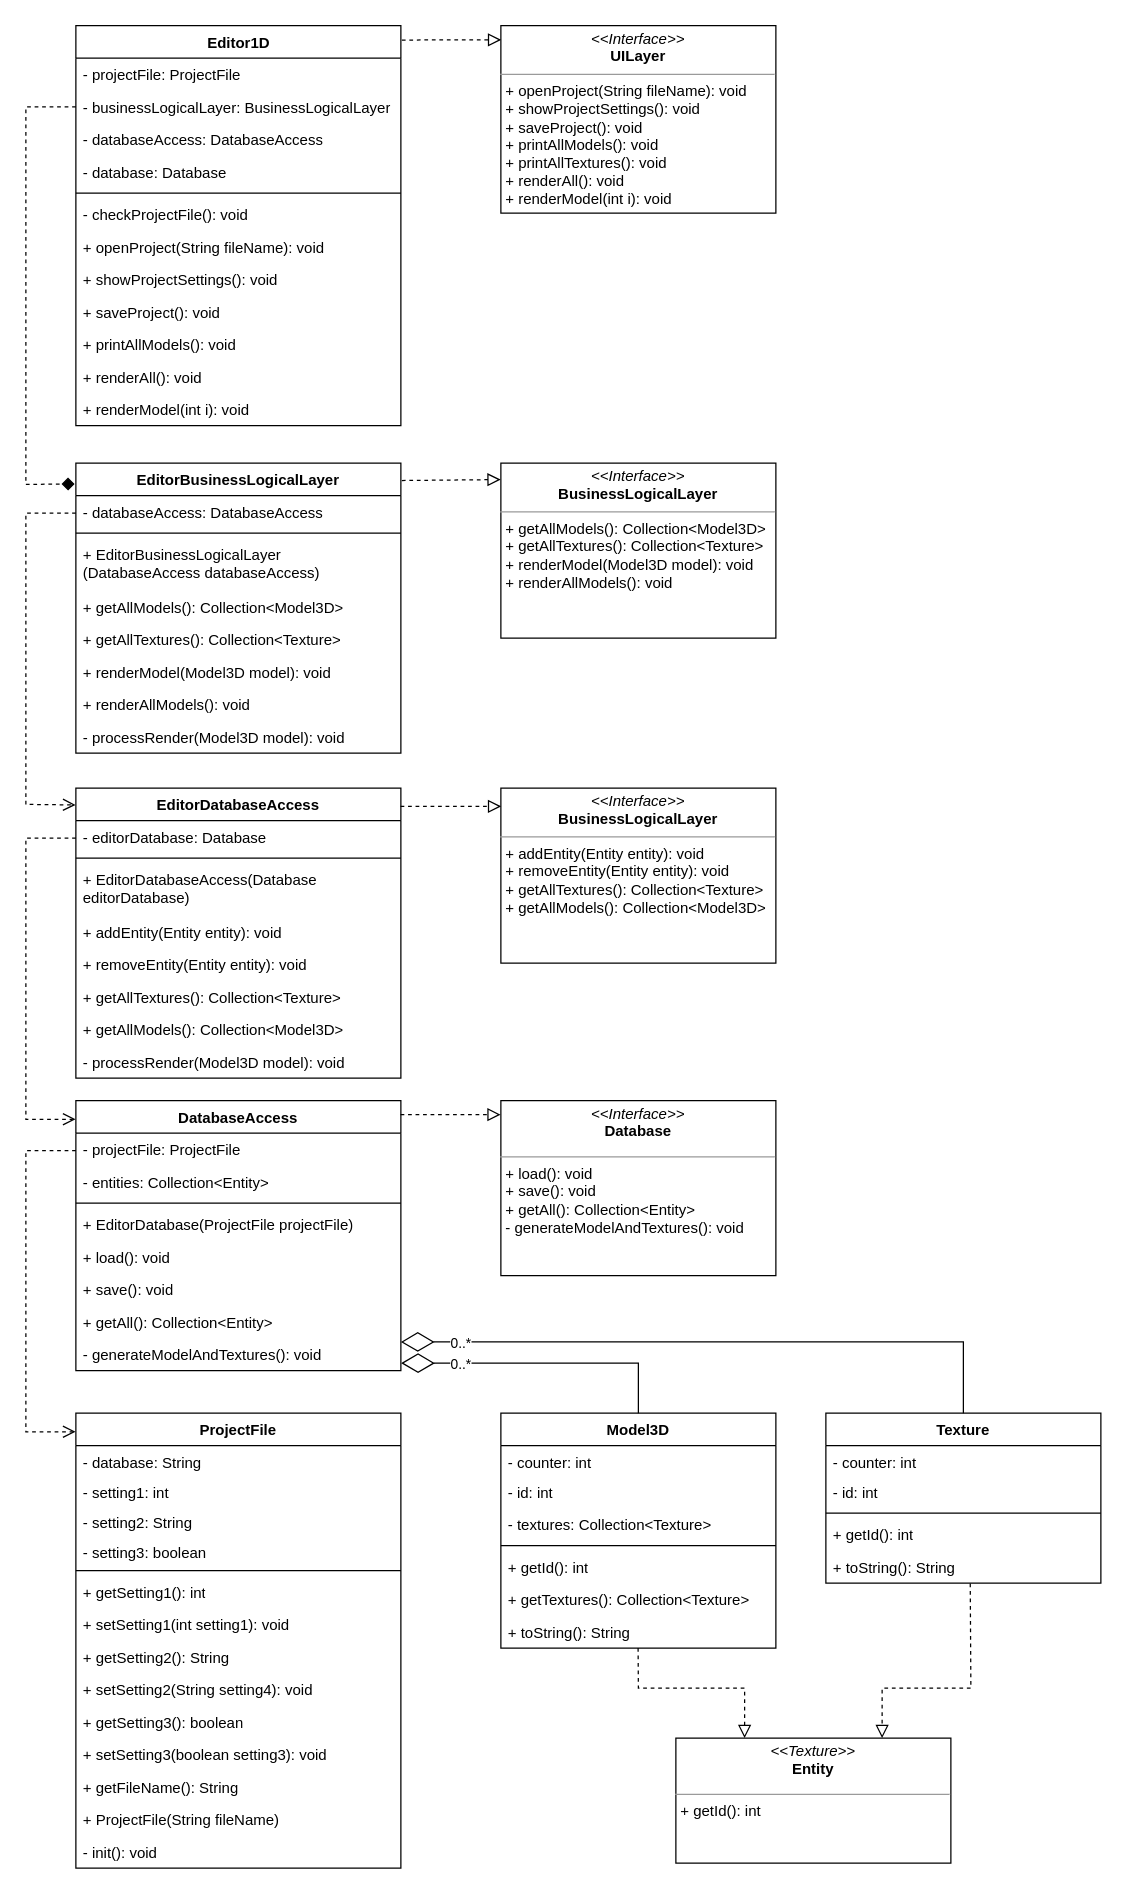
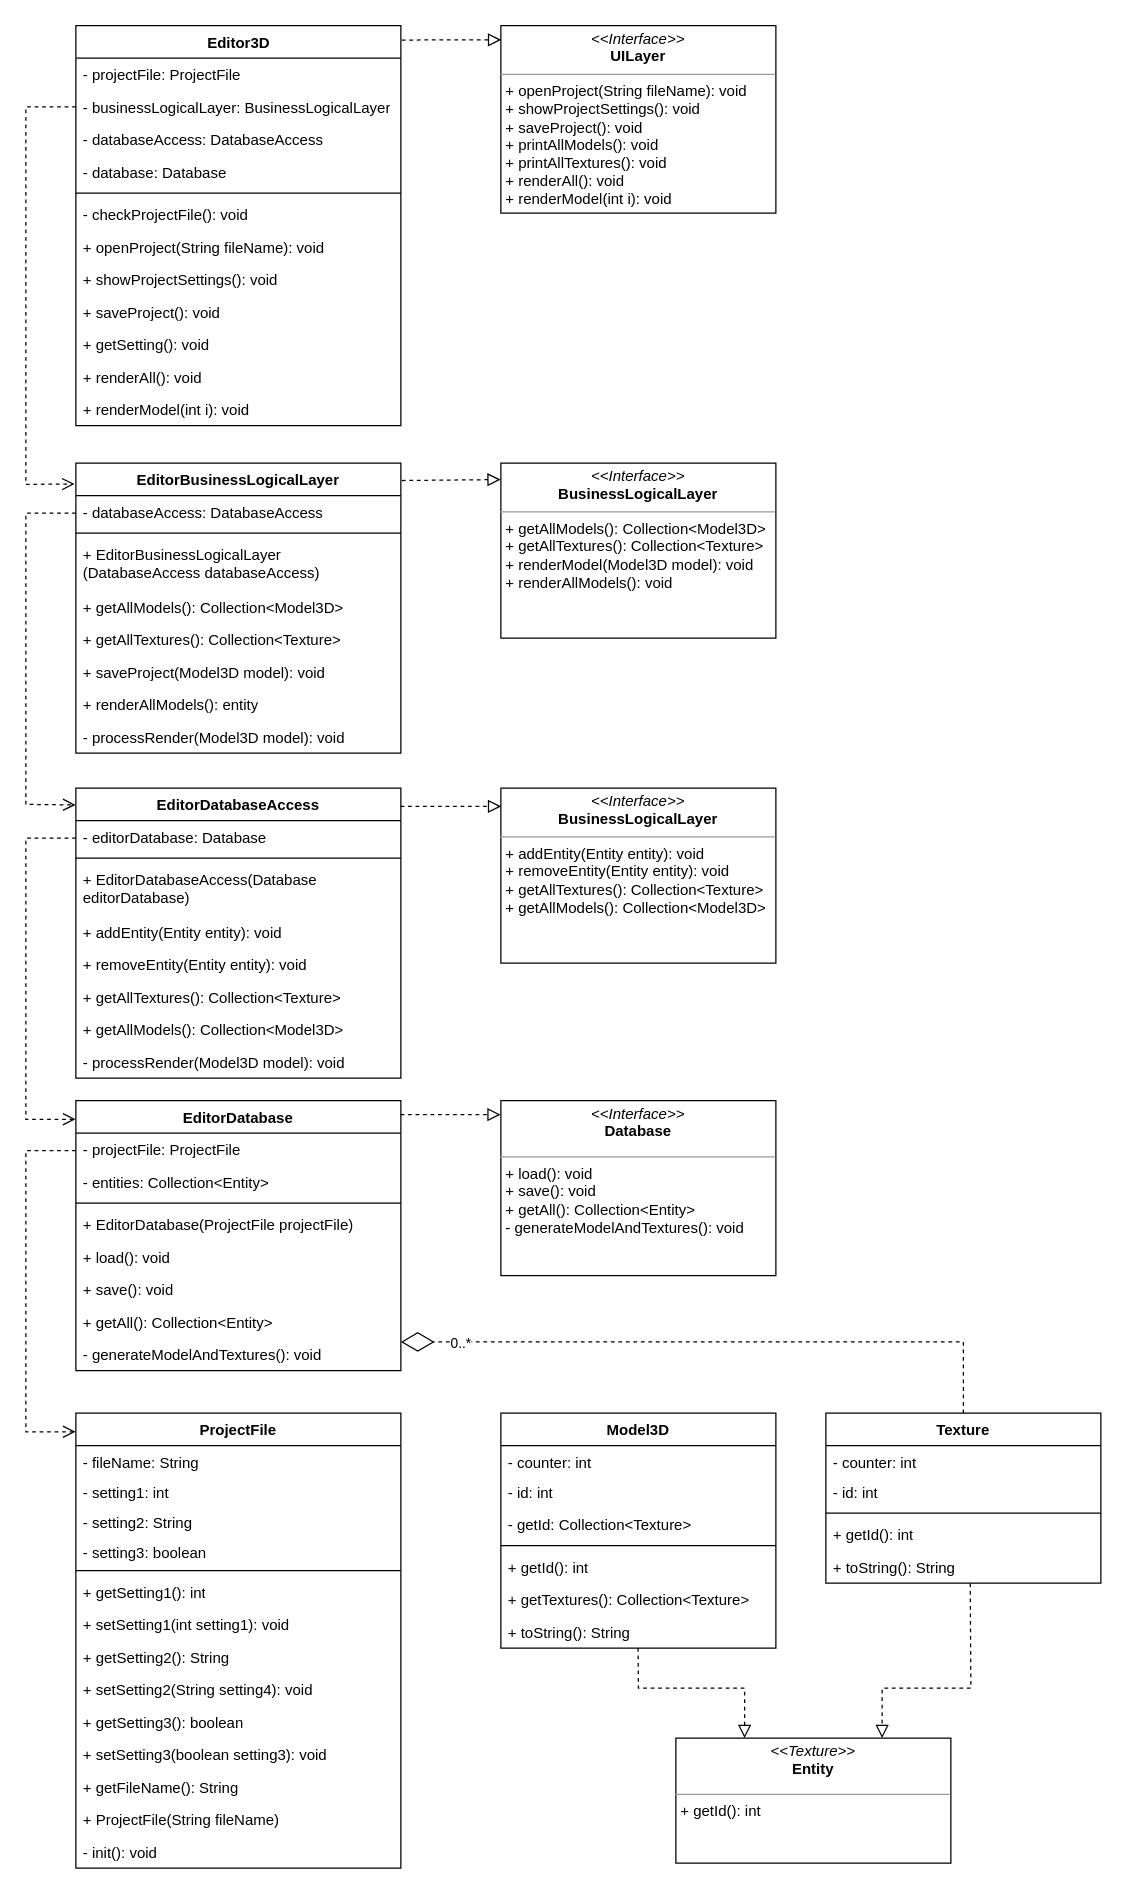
(239, 43) -> (239, 43)
(170, 346) -> (159, 346)
(61, 484) -> (65, 484)
(214, 673) -> (216, 673)
(178, 706) -> (187, 706)
(238, 1118) -> (238, 1118)
(751, 1342) -> (751, 1342)
(561, 1363) -> none
(154, 1463) -> (150, 1463)
(631, 1526) -> (618, 1526)
